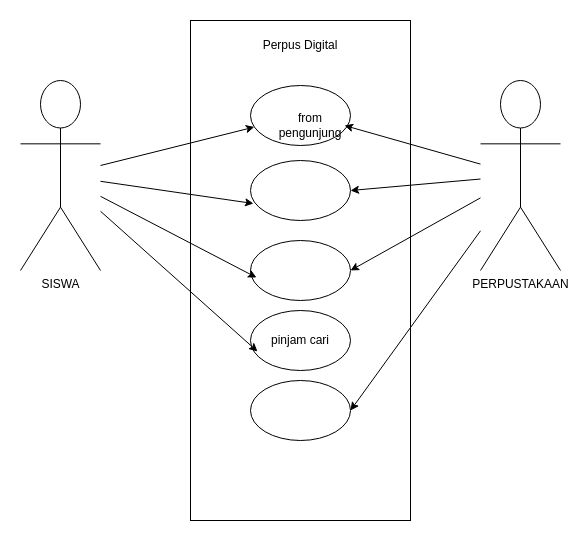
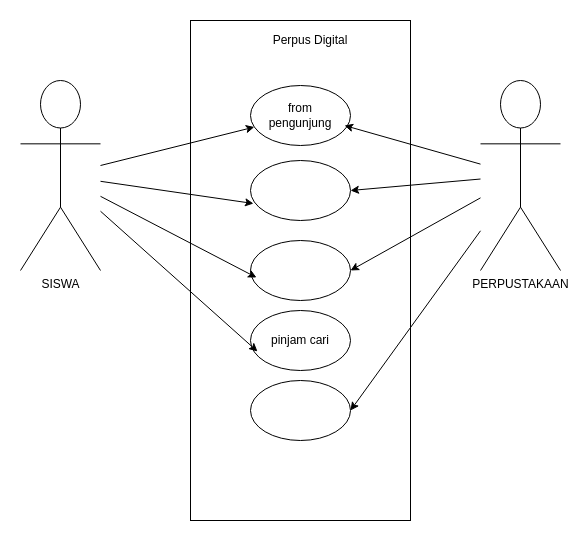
(301, 46) -> (311, 41)
(311, 126) -> (301, 116)
